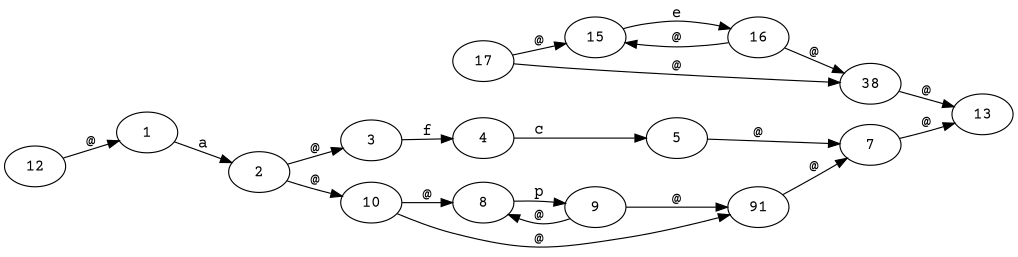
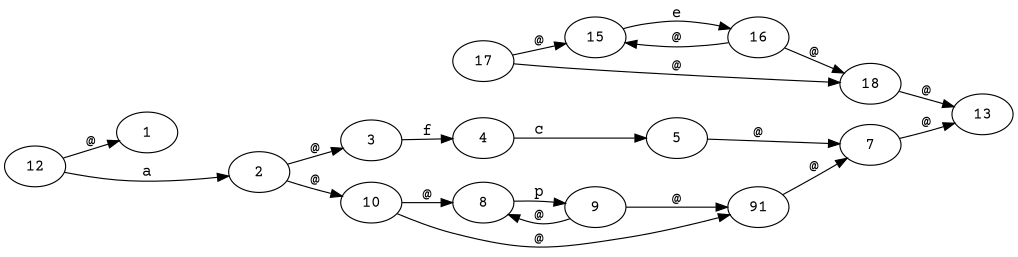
(870, 84) -> (870, 84)
(198, 150) -> (141, 181)
